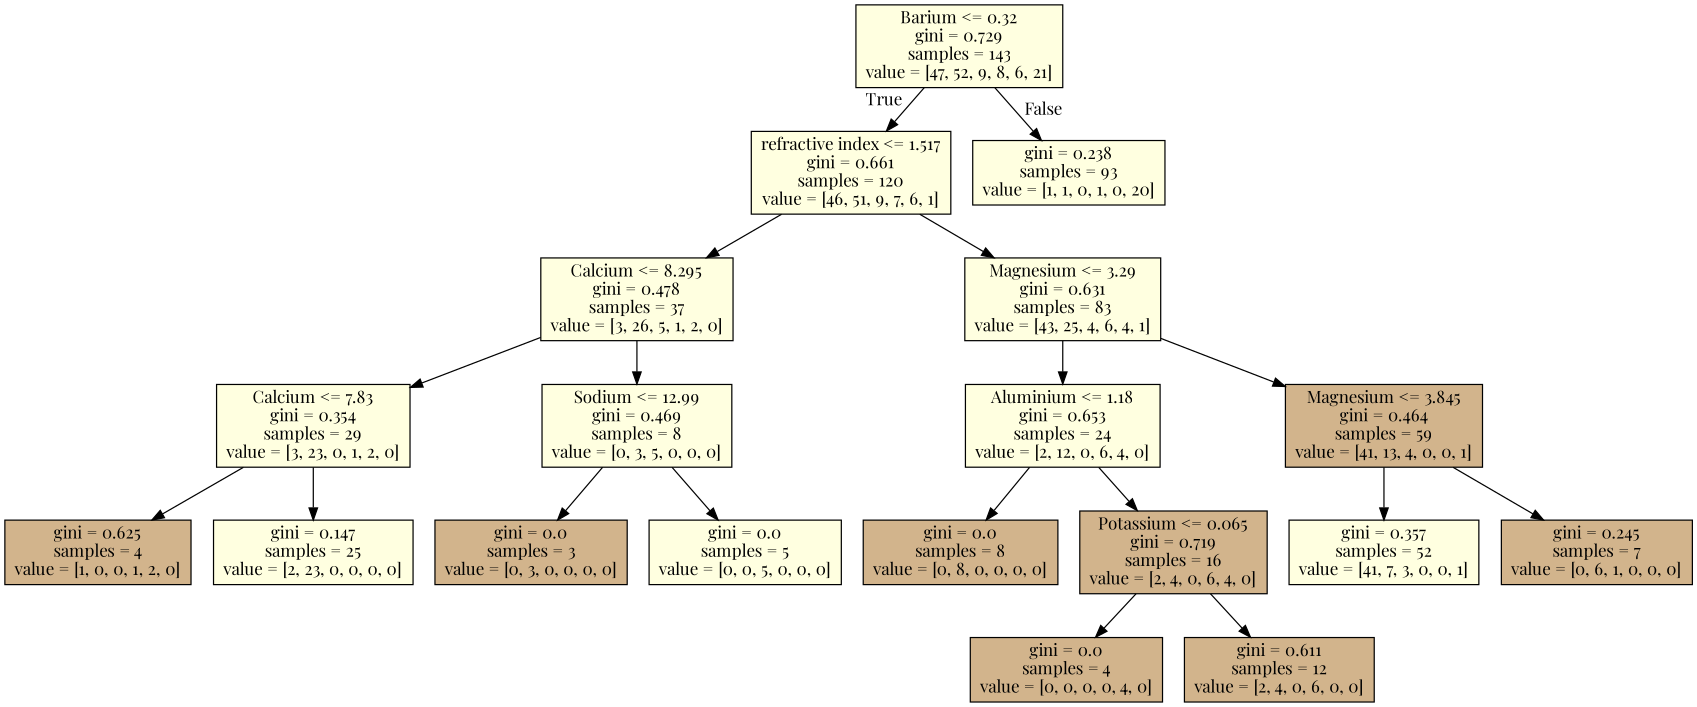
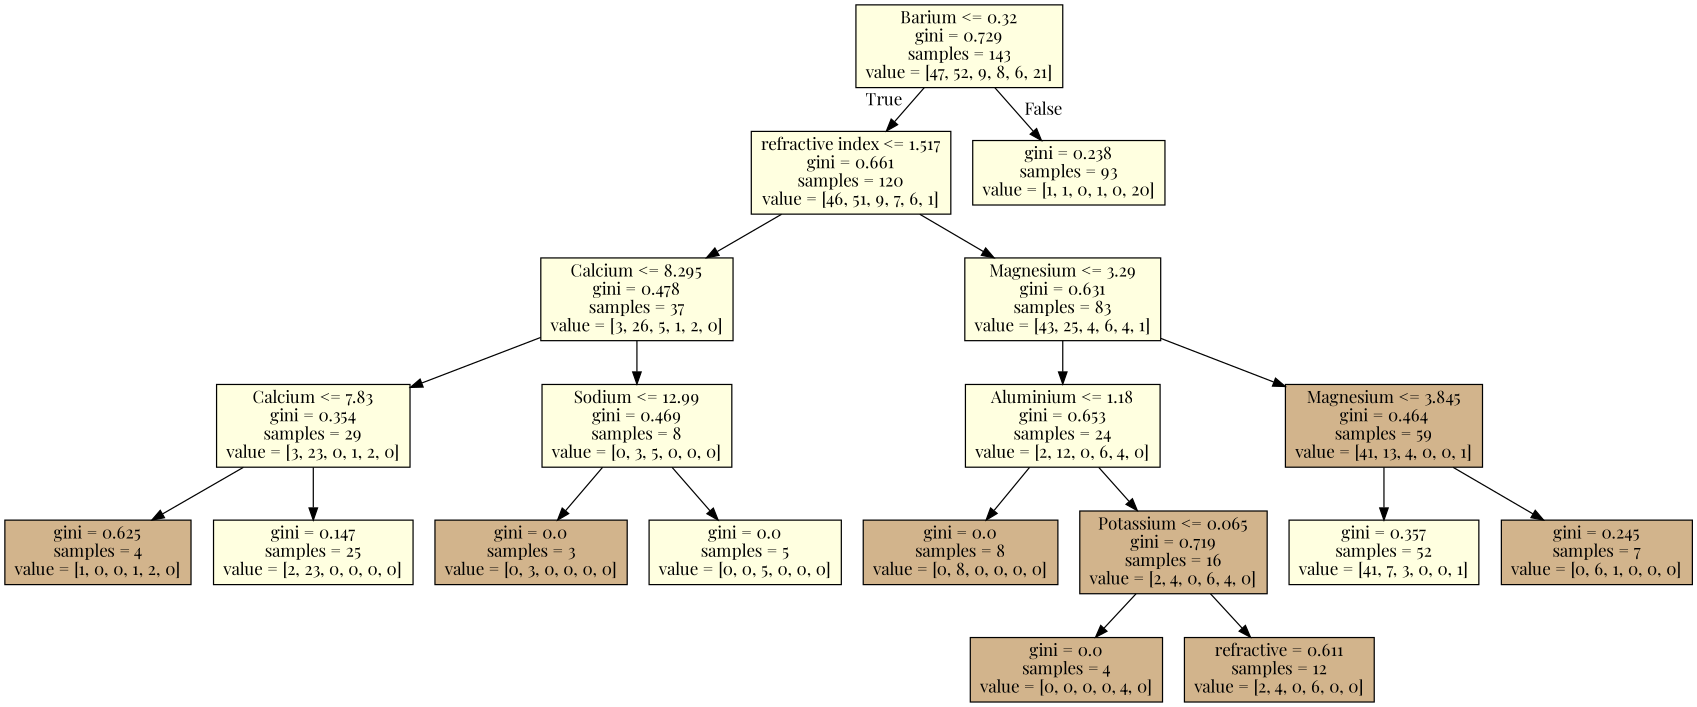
(1279, 670) -> (1279, 670)
